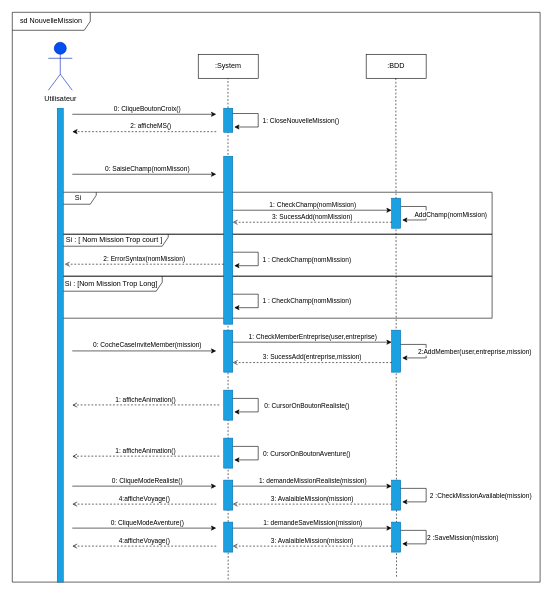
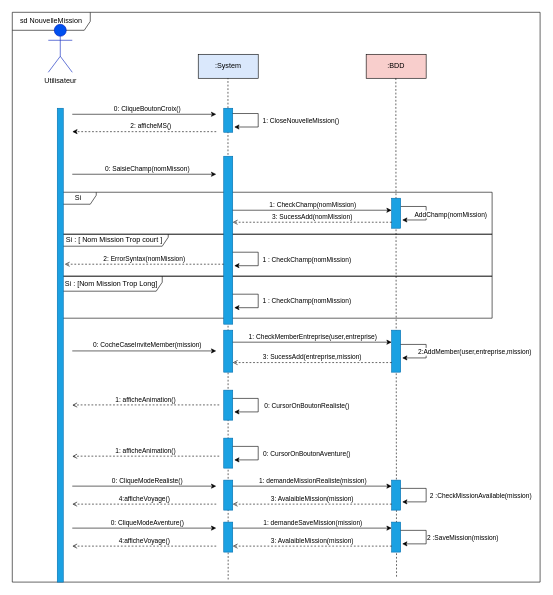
(60, 66) -> (60, 48)
(228, 66) -> (228, 66)
(396, 66) -> (396, 66)
